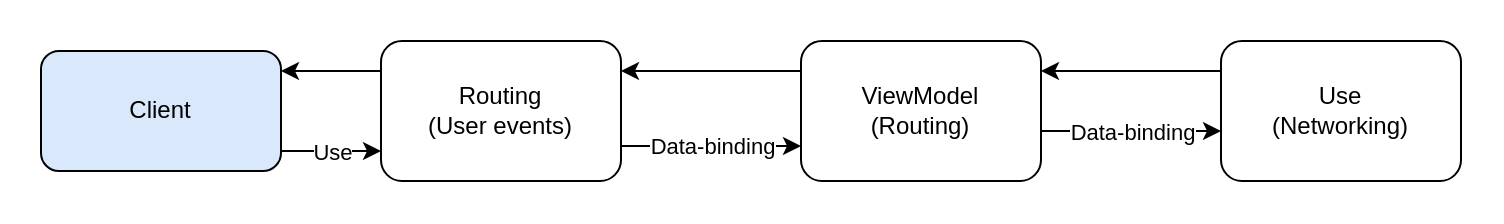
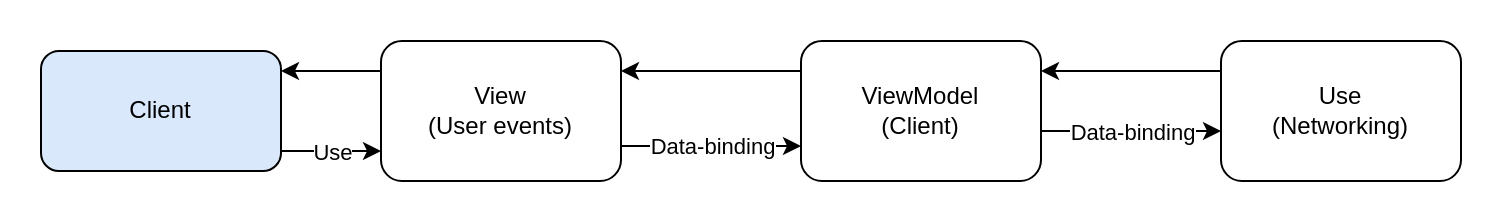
(501, 111) -> (501, 111)
(921, 111) -> (921, 111)
